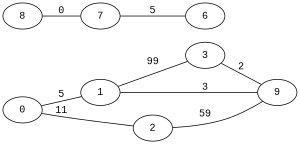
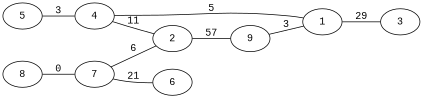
(153, 11) -> (134, 76)
none -> (23, 16)
none -> (134, 56)
(153, 61) -> (361, 16)
(241, 74) -> none
(23, 110) -> (95, 16)
(205, 114) -> (211, 33)
